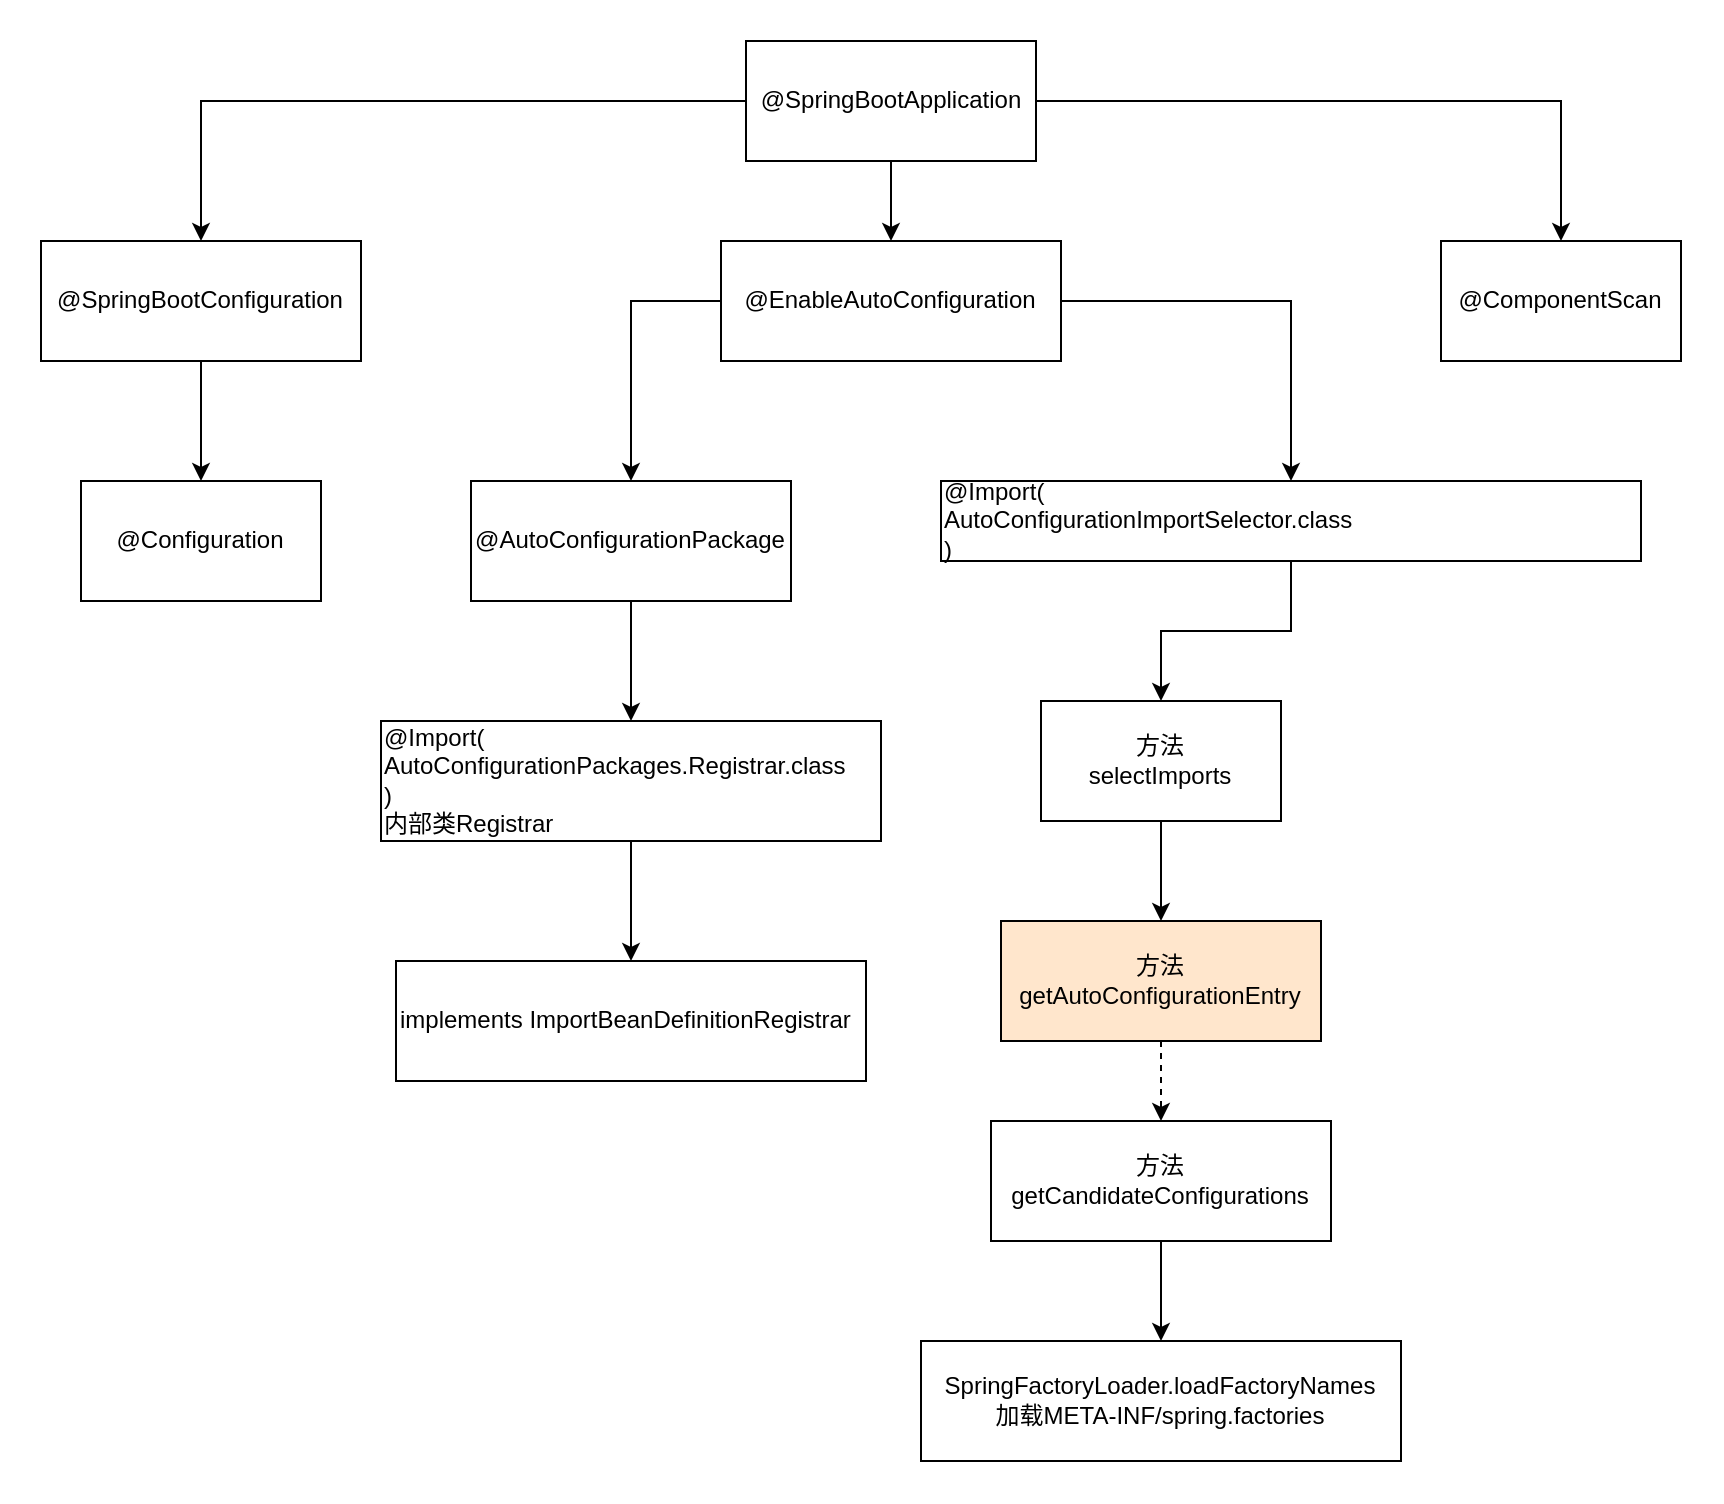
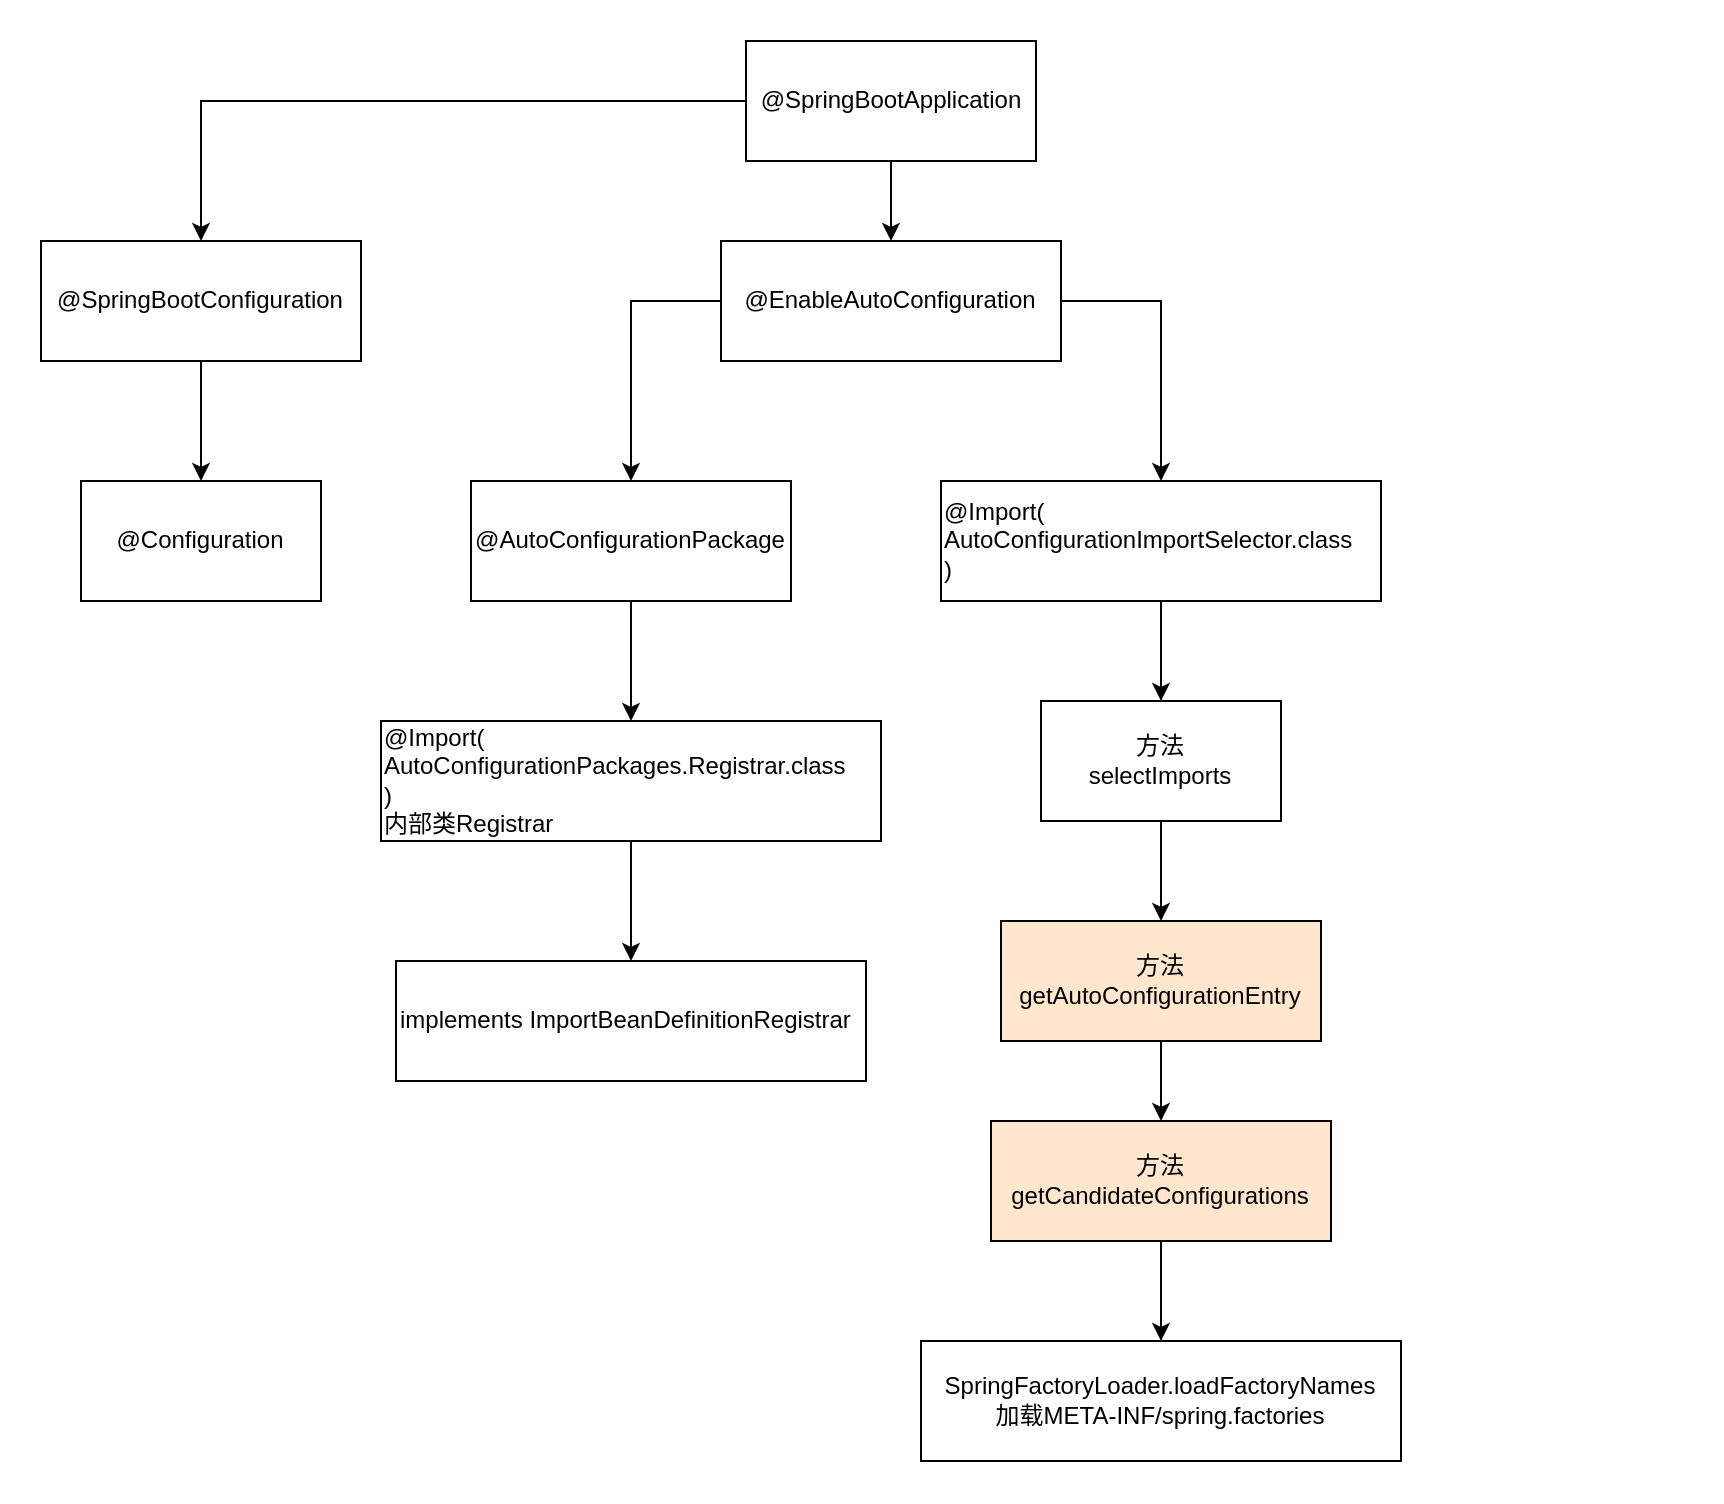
(1362, 101) -> none
(1561, 301) -> none
(1291, 521) -> (1161, 541)
(1161, 1073) -> (1161, 1073)
(1161, 1181) -> (1161, 1181)
